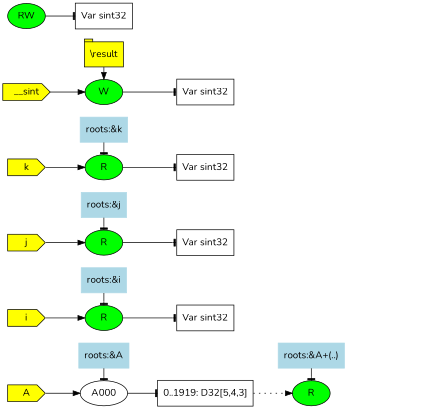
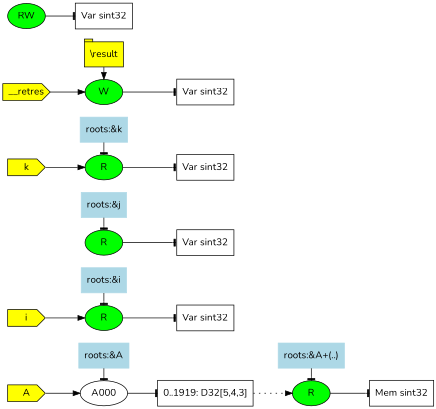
(26, 92) -> (26, 92)
(26, 243) -> none
none -> (402, 393)
